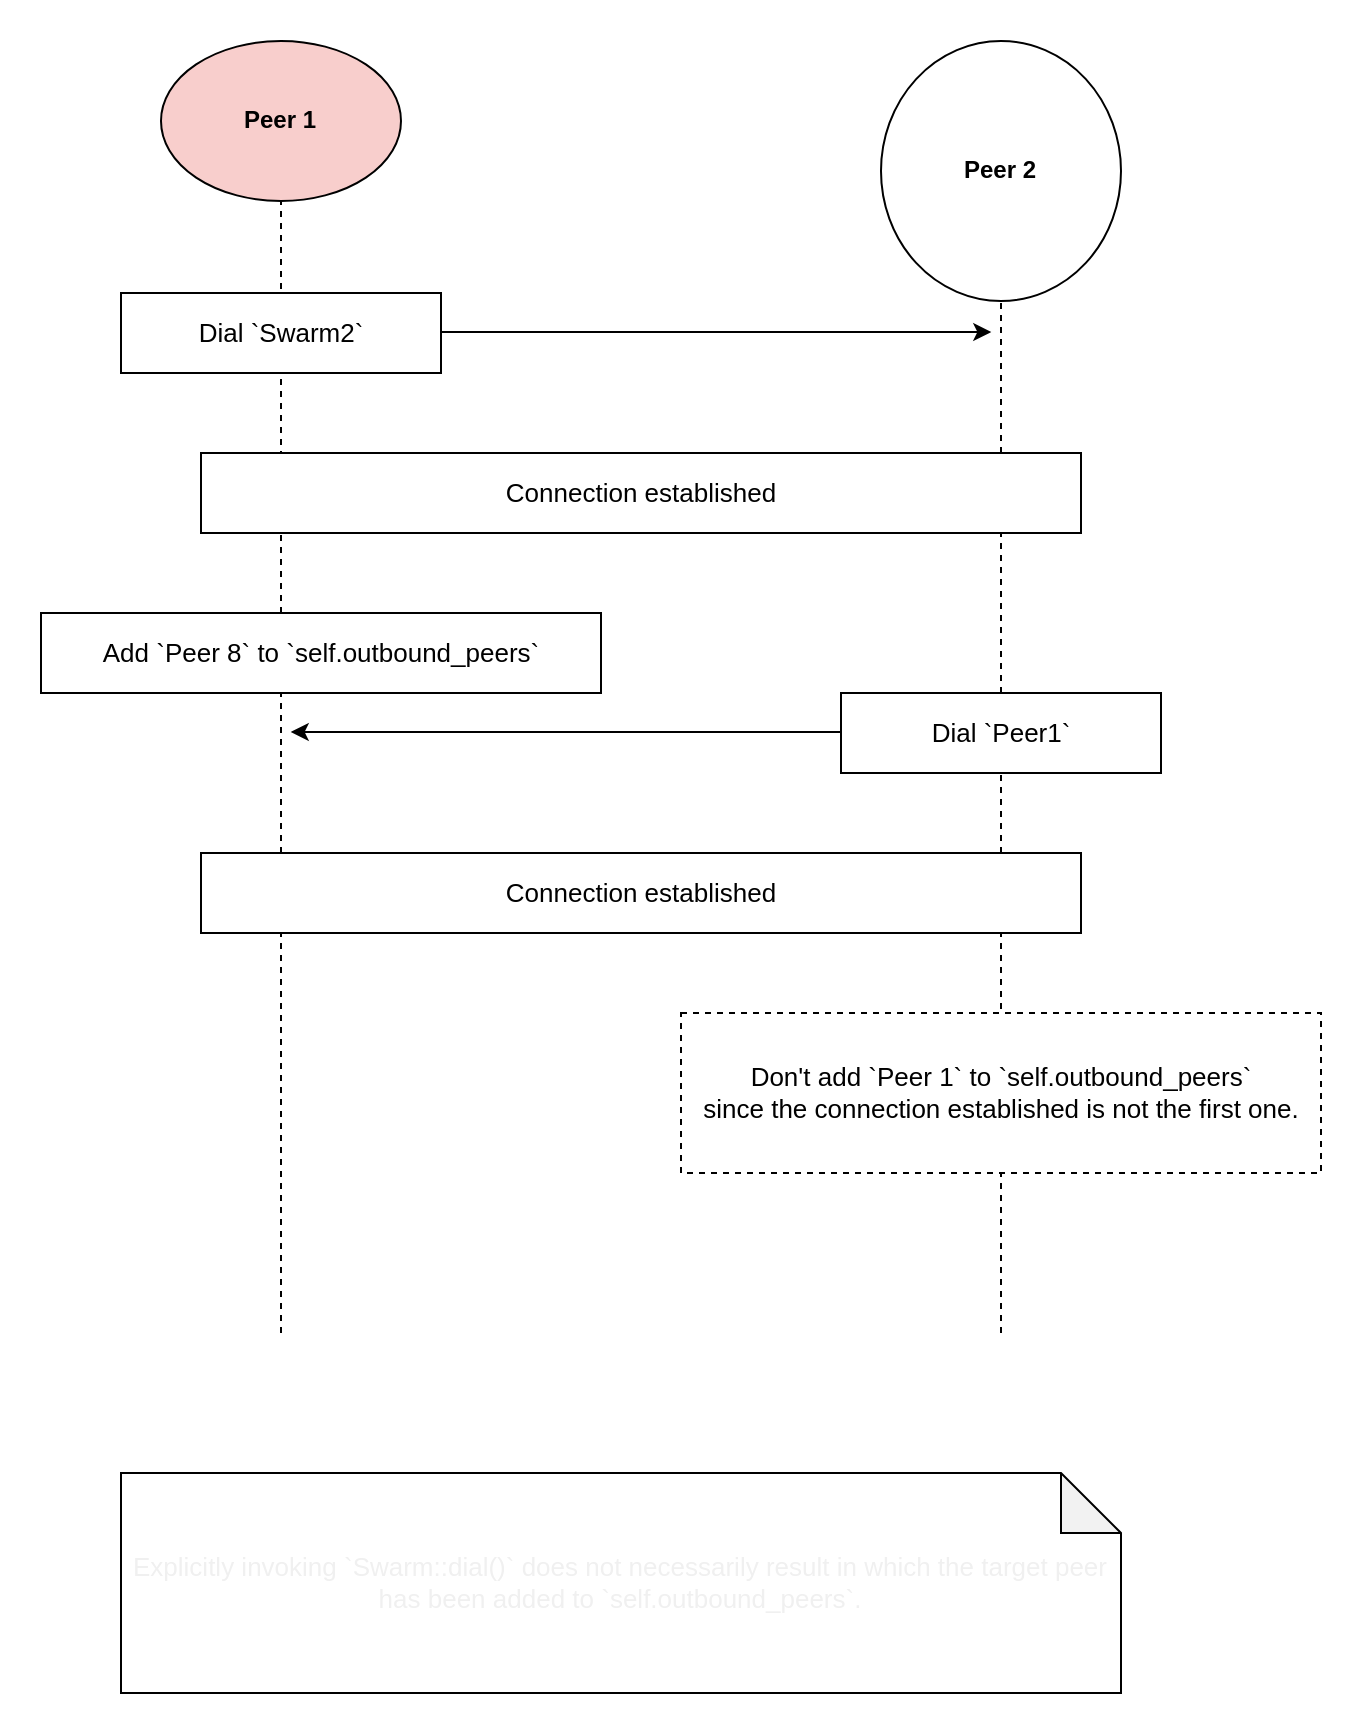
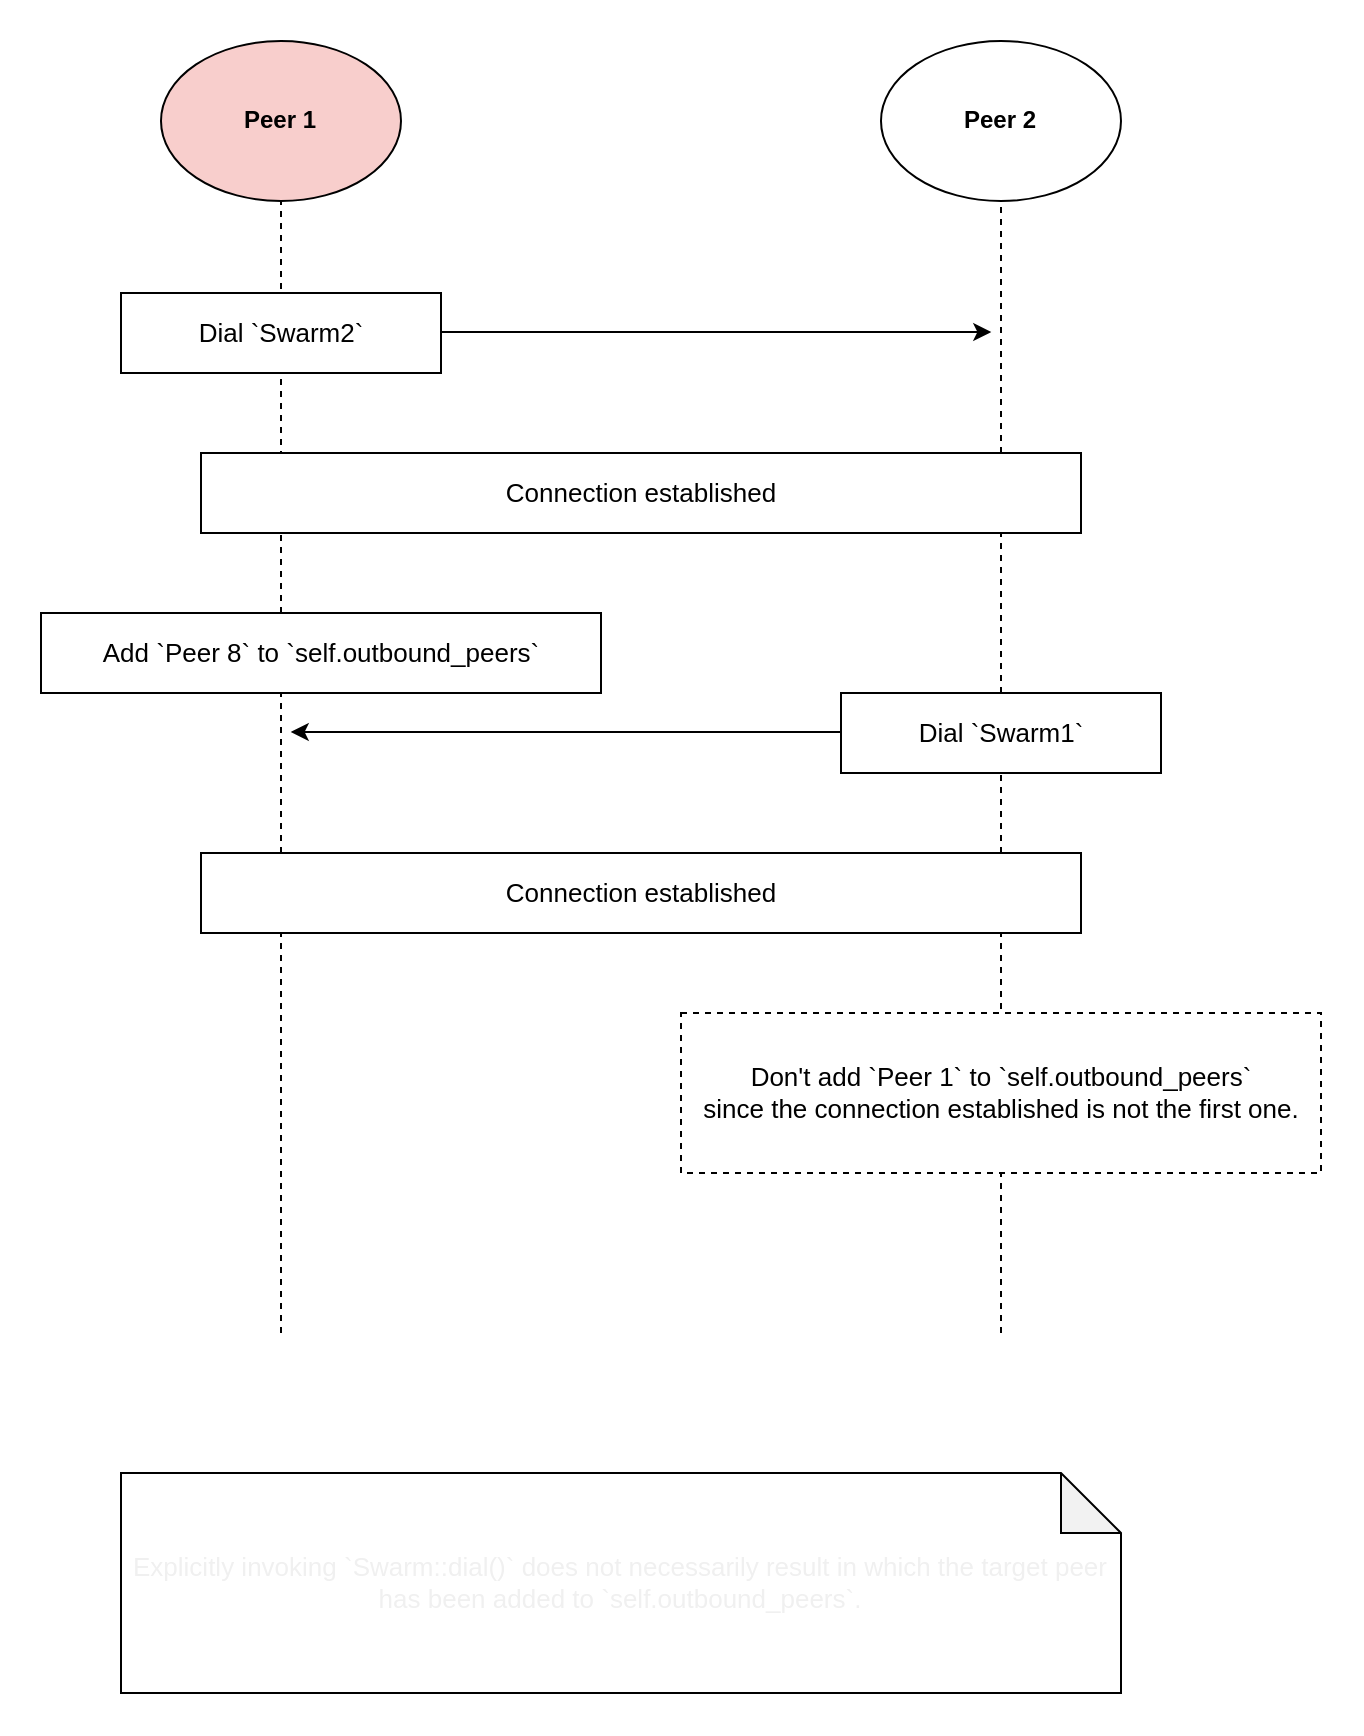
(1001, 171) -> (1001, 121)
(1002, 733) -> (1002, 733)
